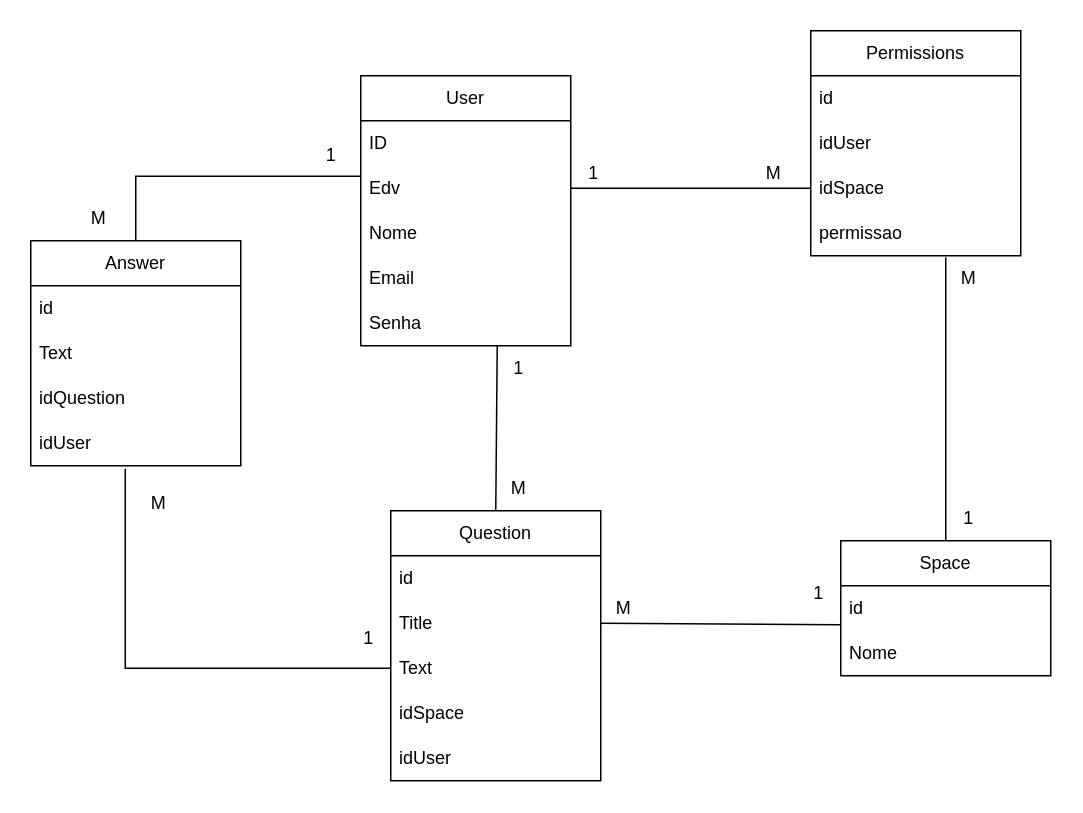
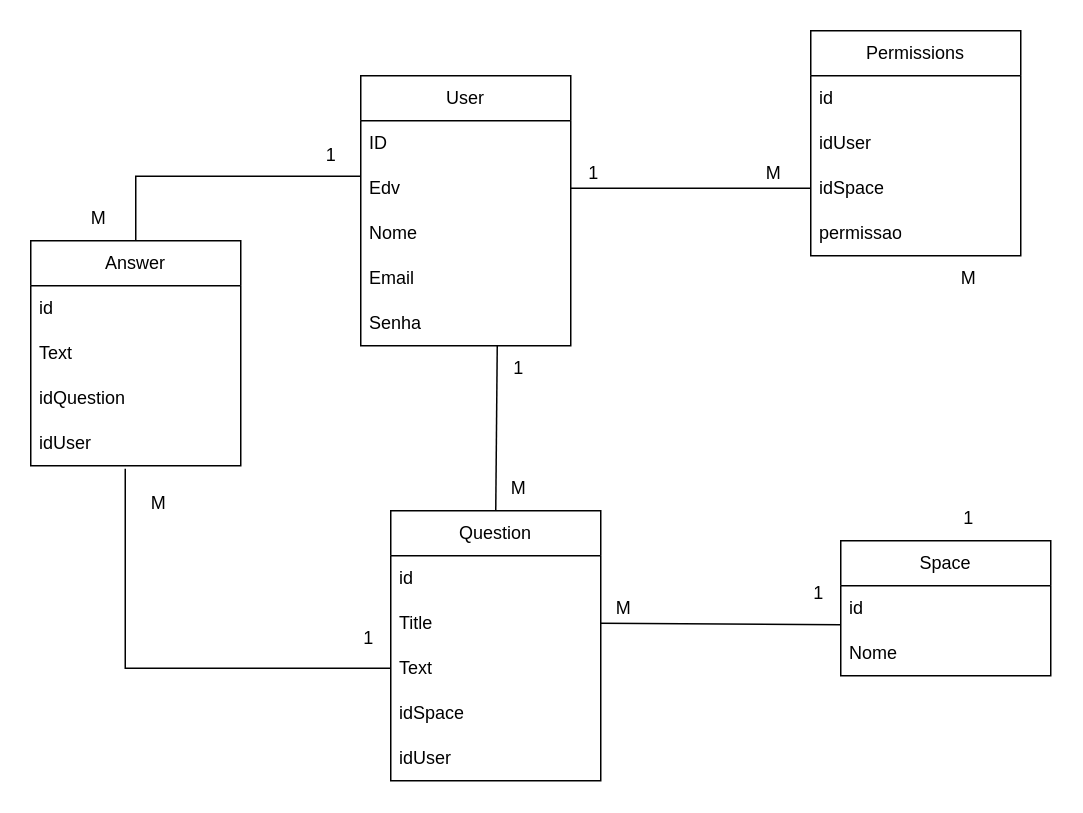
(946, 399) -> none
